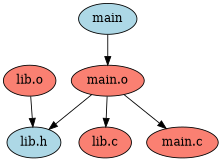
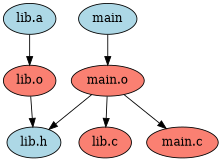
none -> (30, 19)
